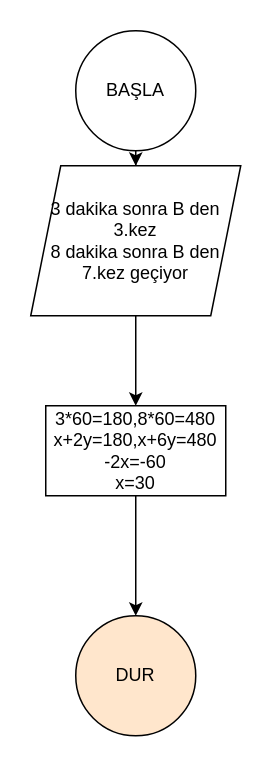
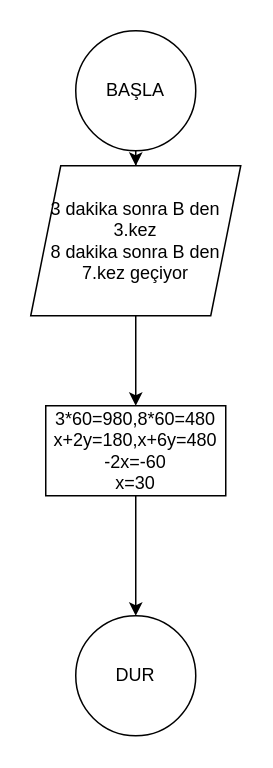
(136, 451) -> (136, 451)
(136, 676) -> (136, 676)
